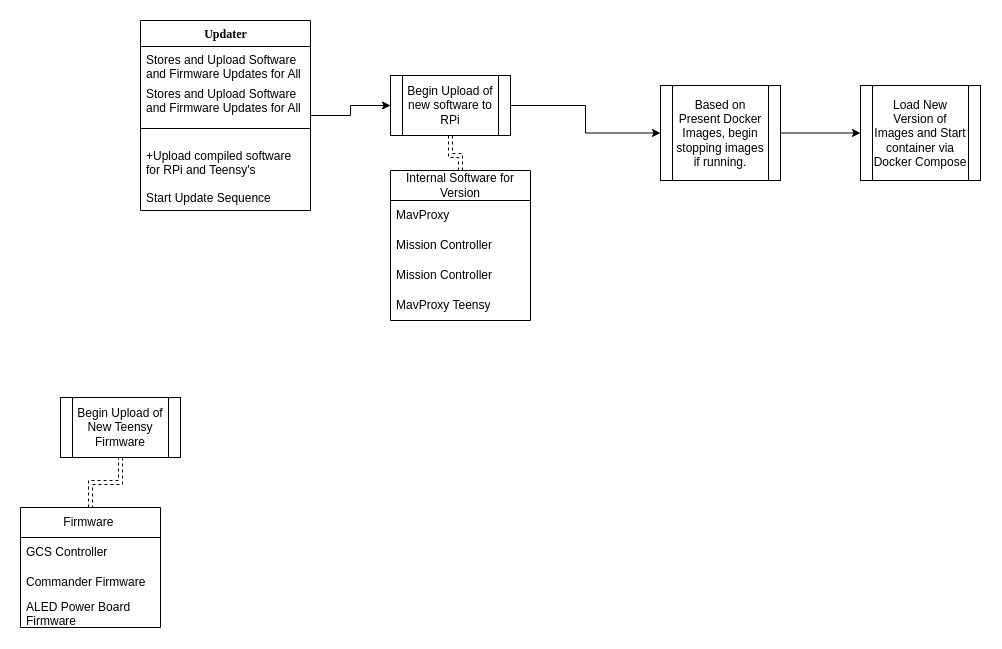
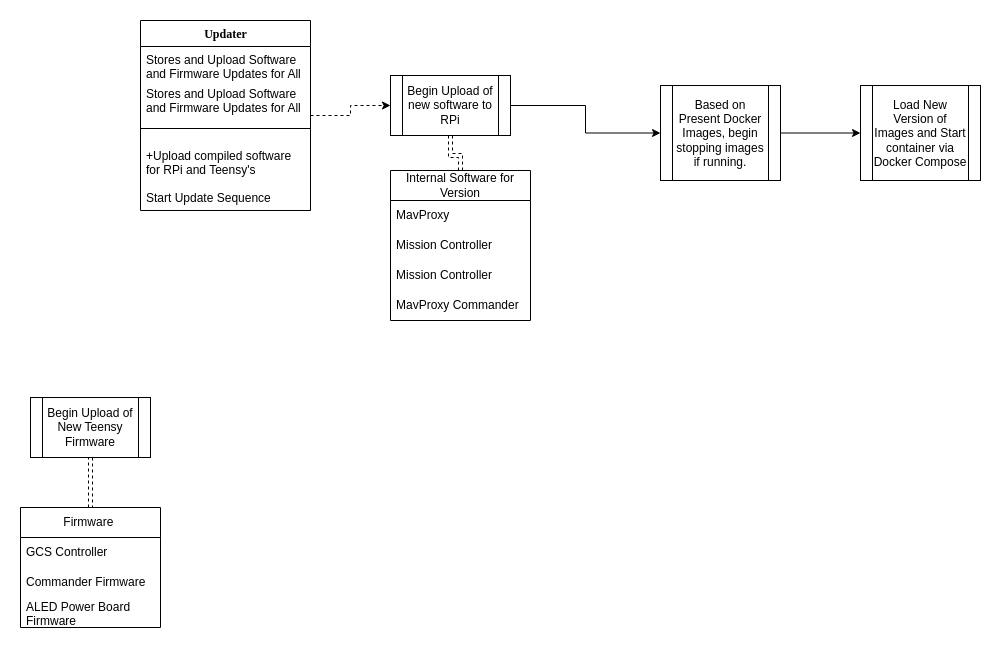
(351, 114) -> (351, 114)
(445, 306) -> (455, 306)
(121, 428) -> (91, 428)
